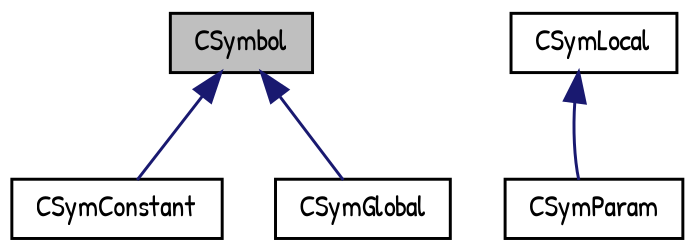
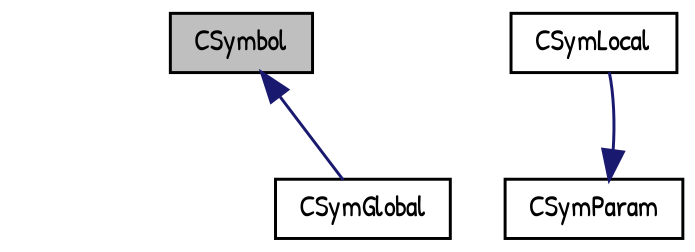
(574, 141) -> (614, 111)
(117, 209) -> none
